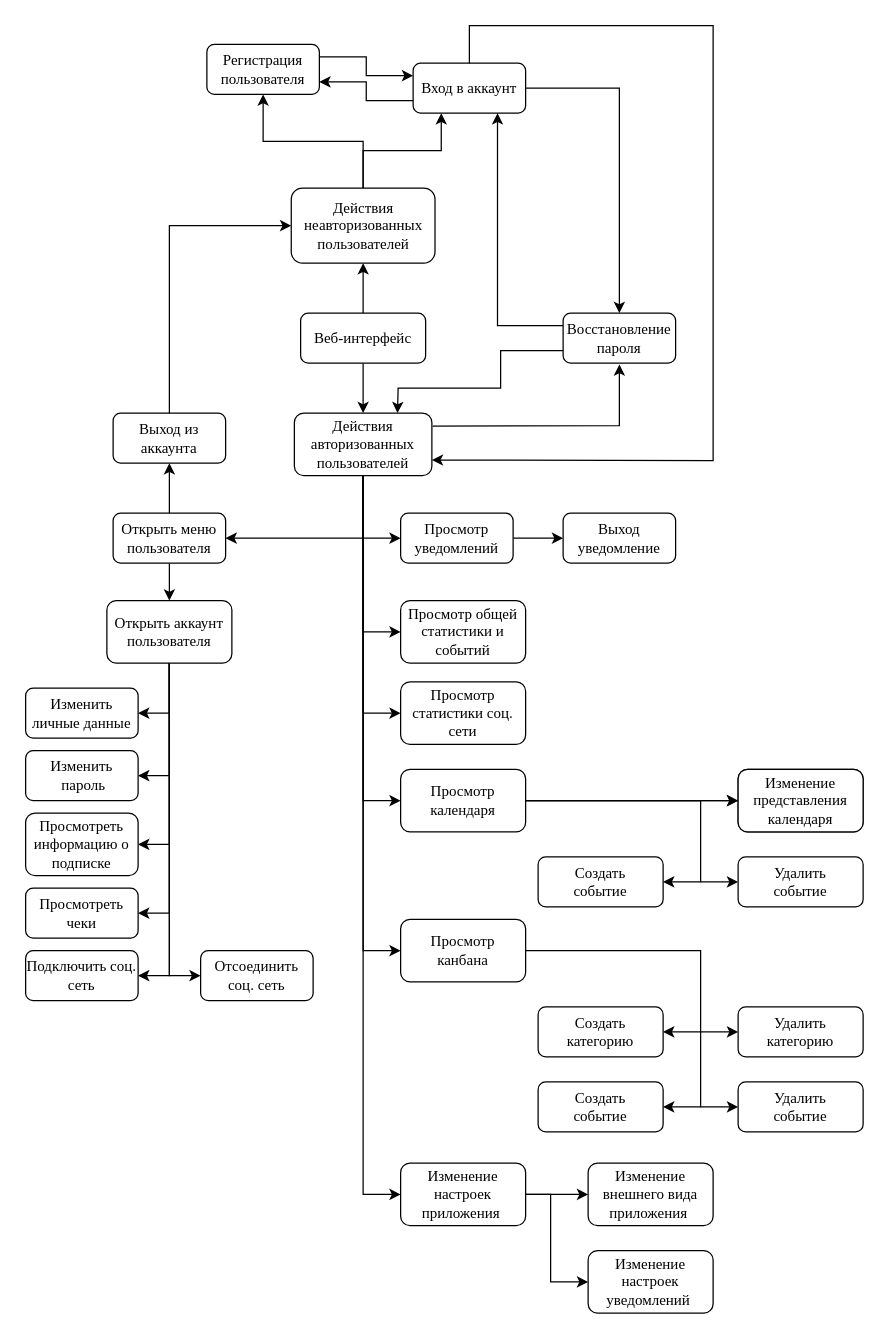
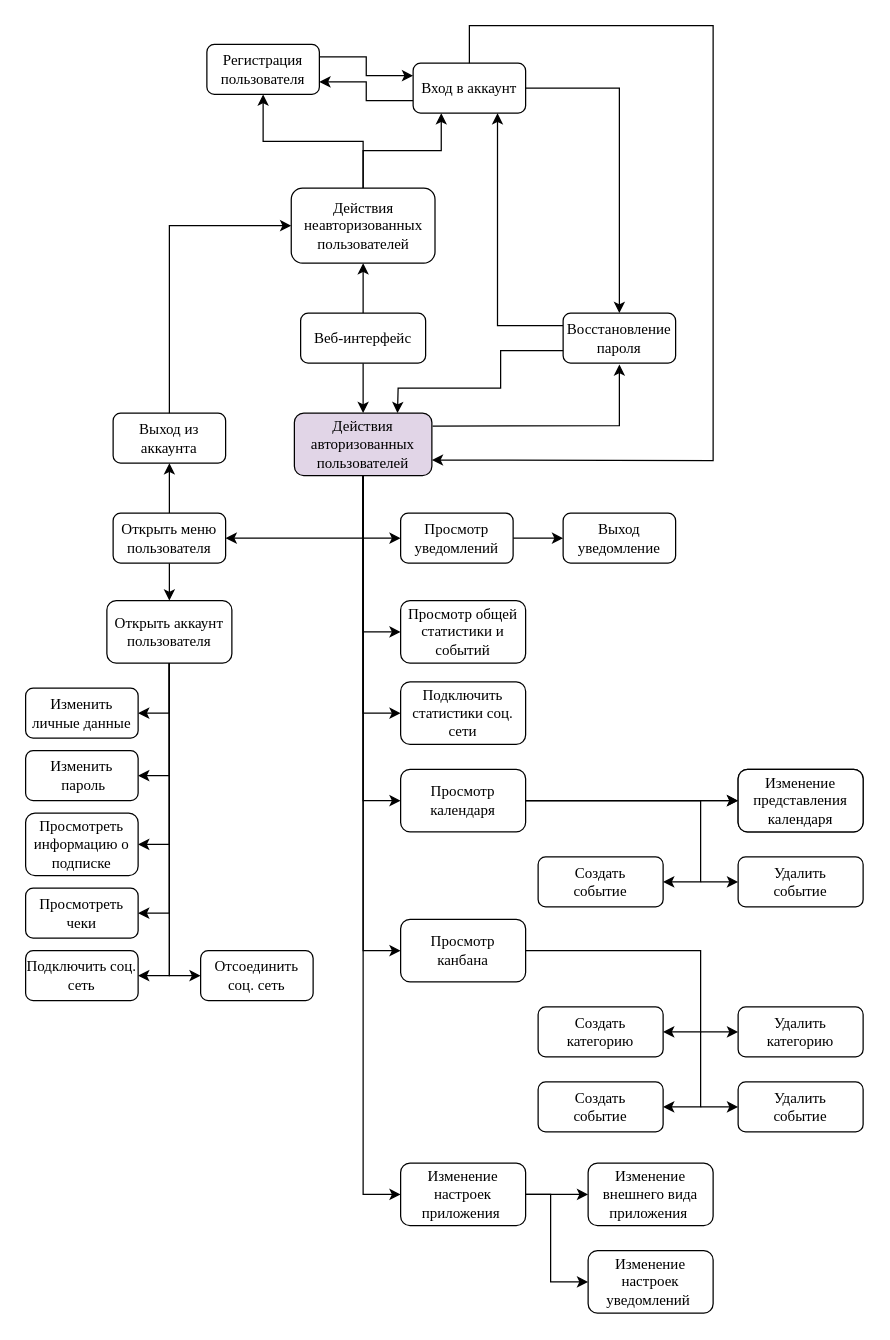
(363, 444) -> (363, 444)
(463, 713) -> (463, 713)
